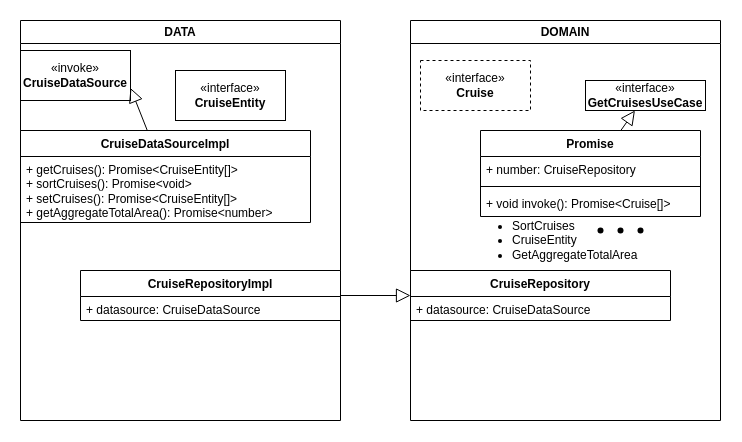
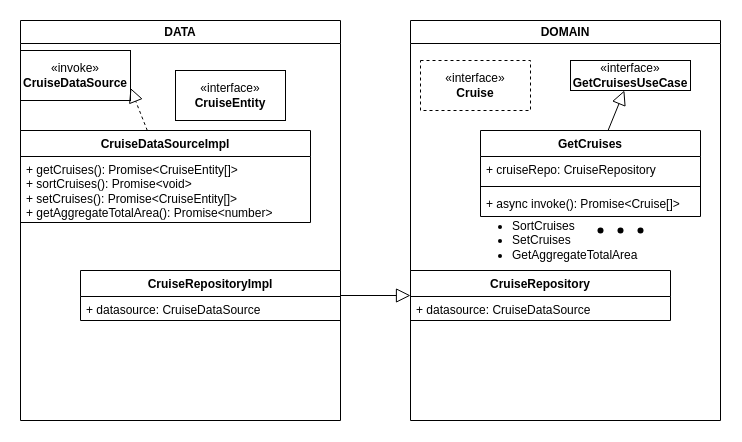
(646, 96) -> (631, 76)
(141, 114) -> (141, 114)
(591, 145) -> (591, 145)
(566, 171) -> (578, 171)
(588, 205) -> (592, 212)
(542, 241) -> (542, 241)
